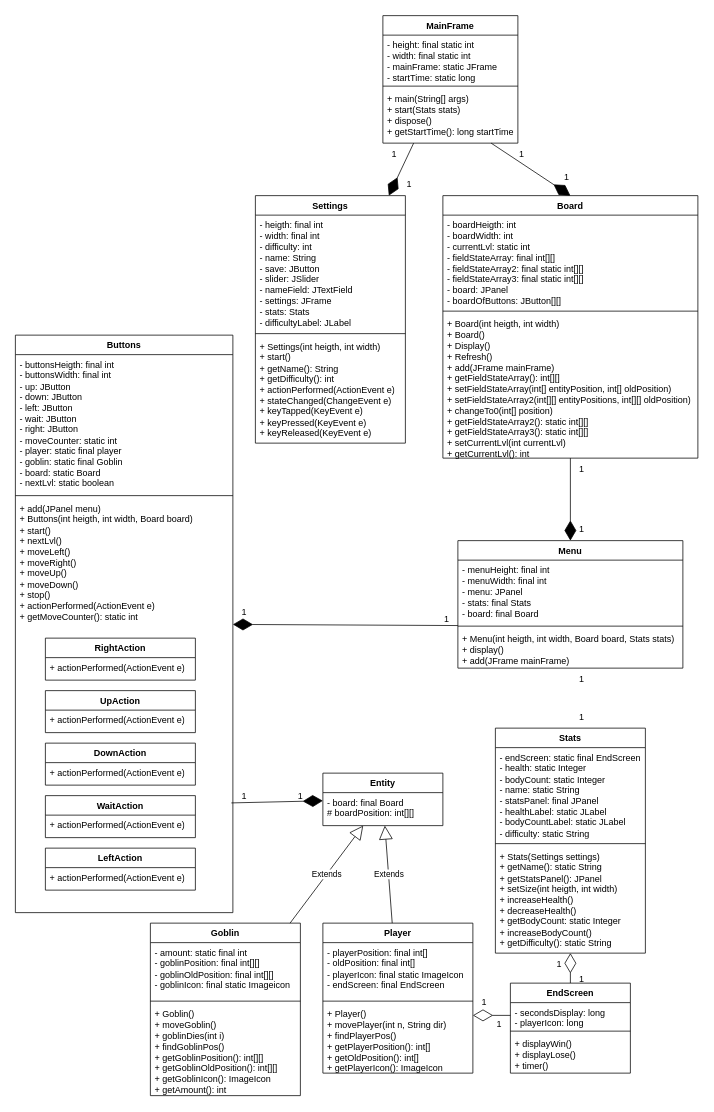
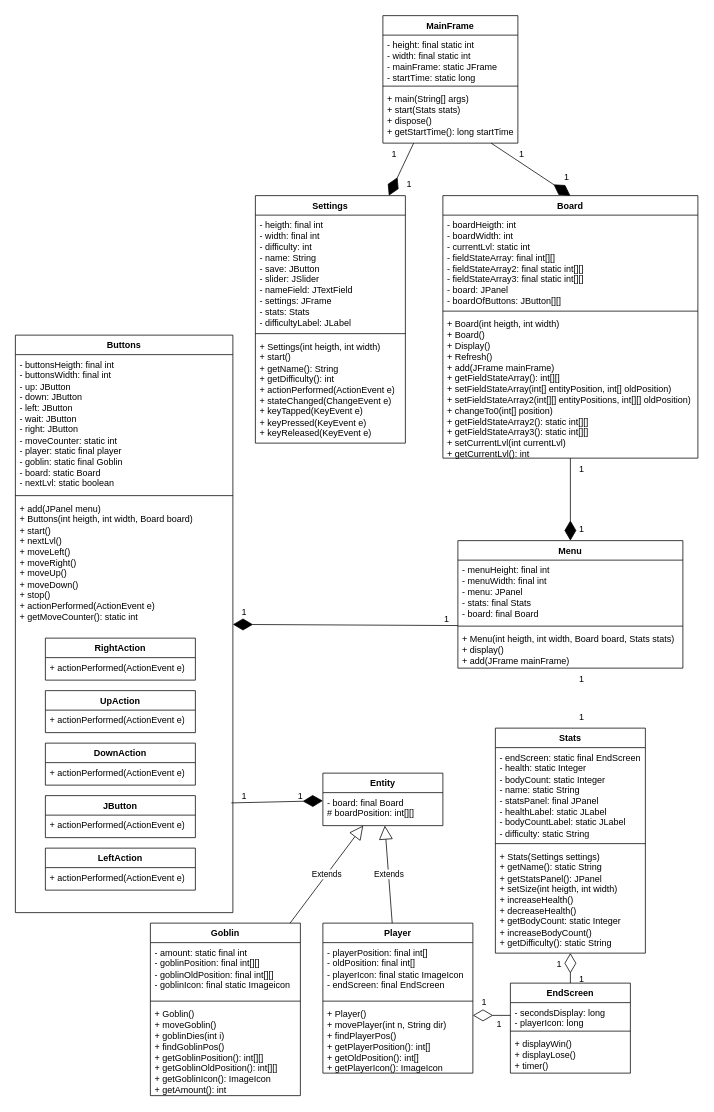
(120, 806) -> (120, 806)
